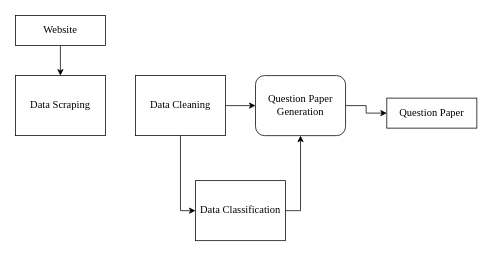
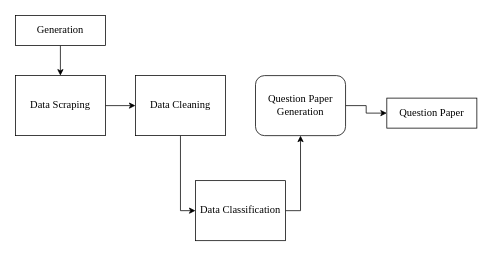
(60, 30) -> (60, 30)
none -> (117, 105)
(237, 105) -> none
